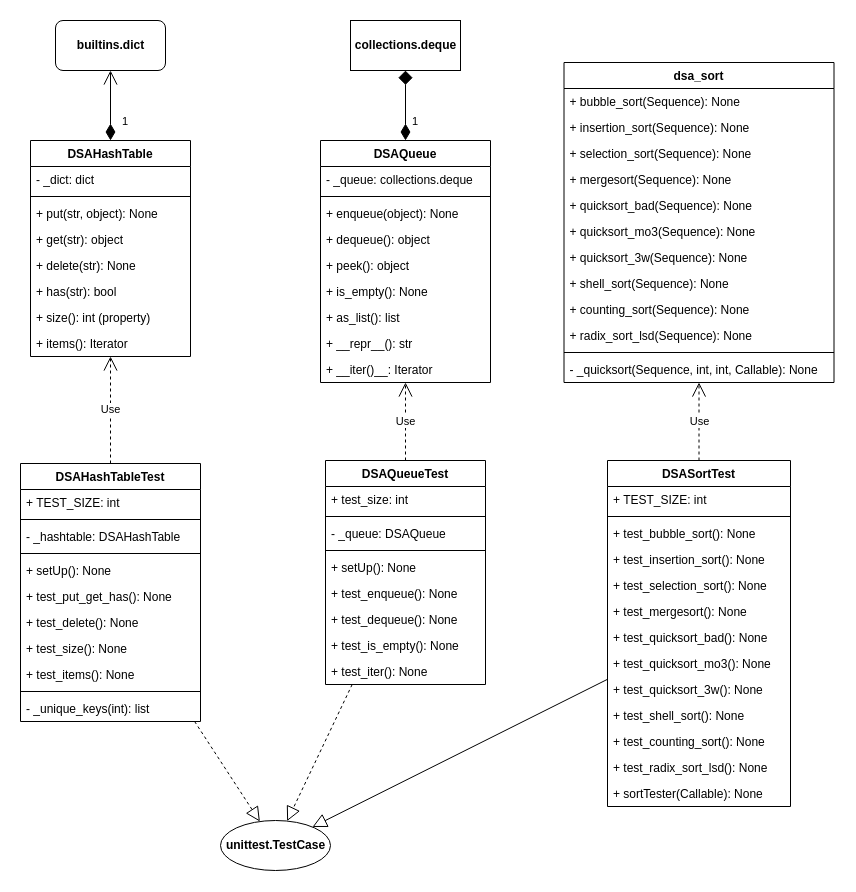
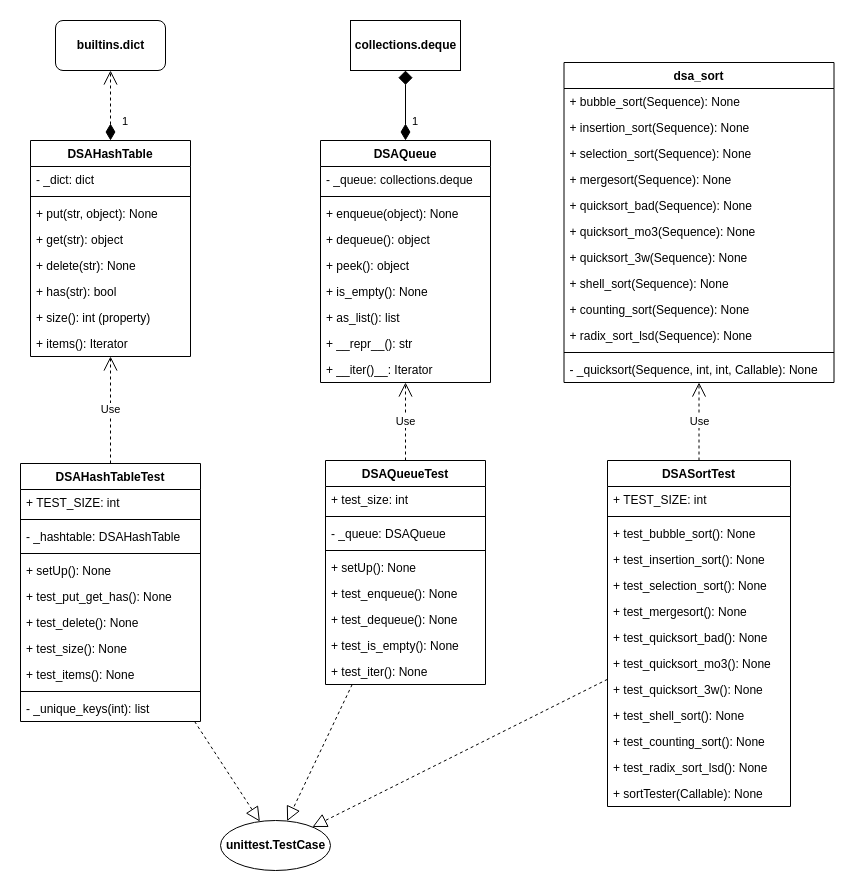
(111, 99) -> (111, 99)
(466, 750) -> (466, 750)
